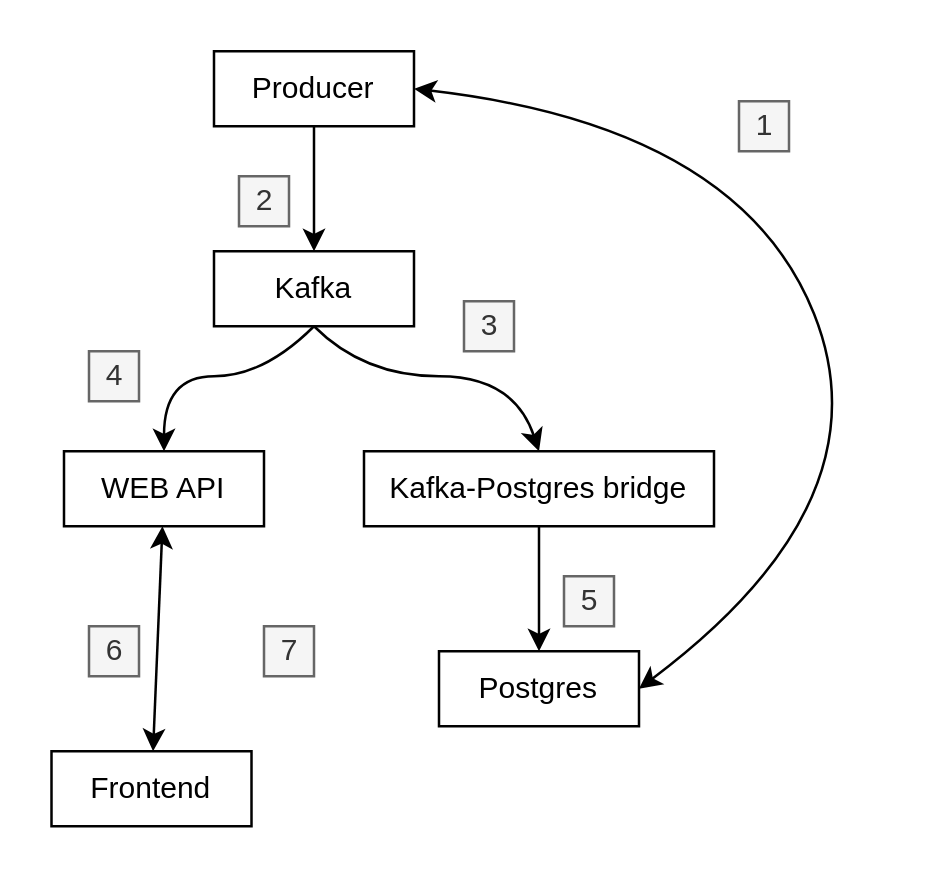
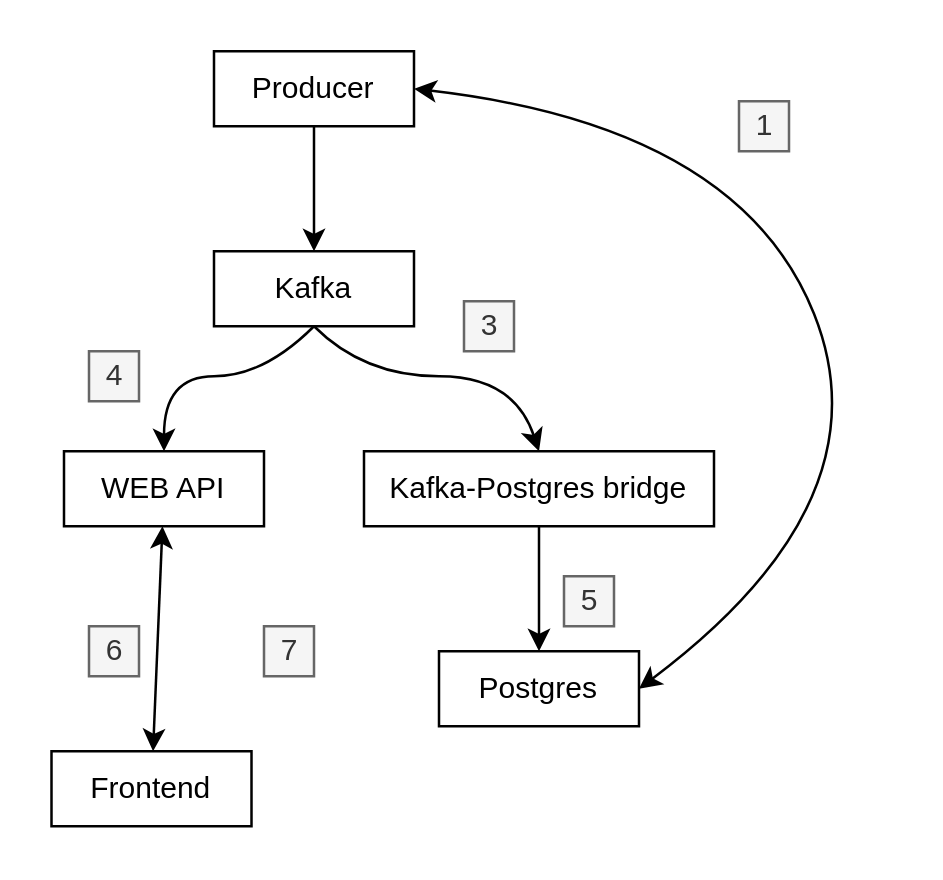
(264, 201) -> none
